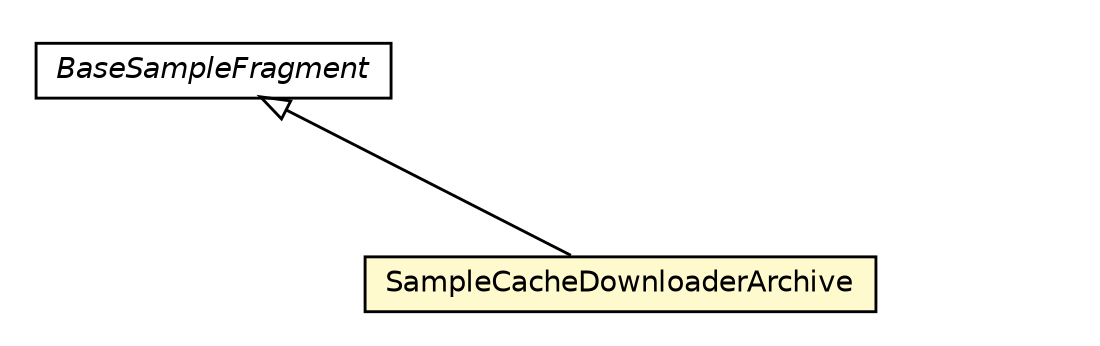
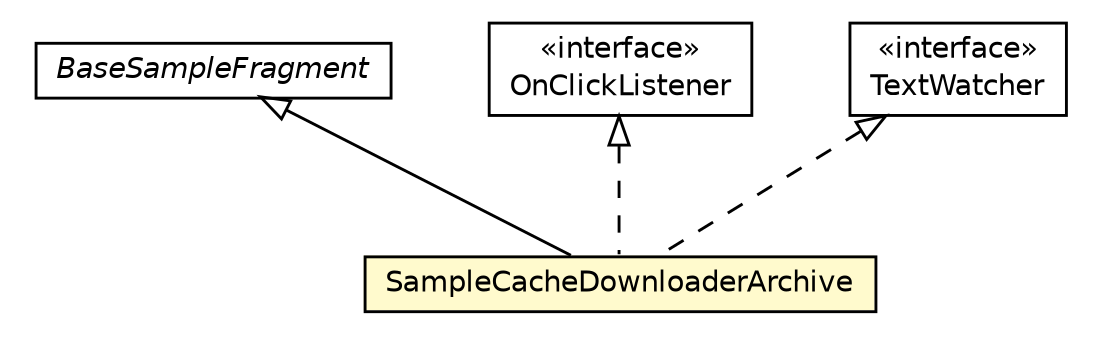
none -> (619, 69)
none -> (957, 69)
